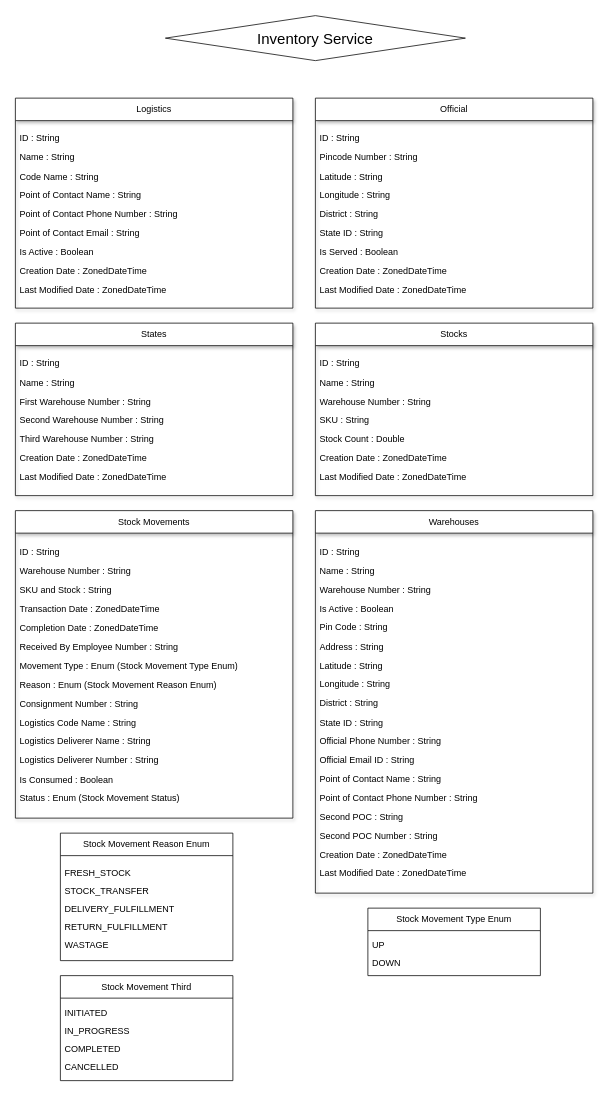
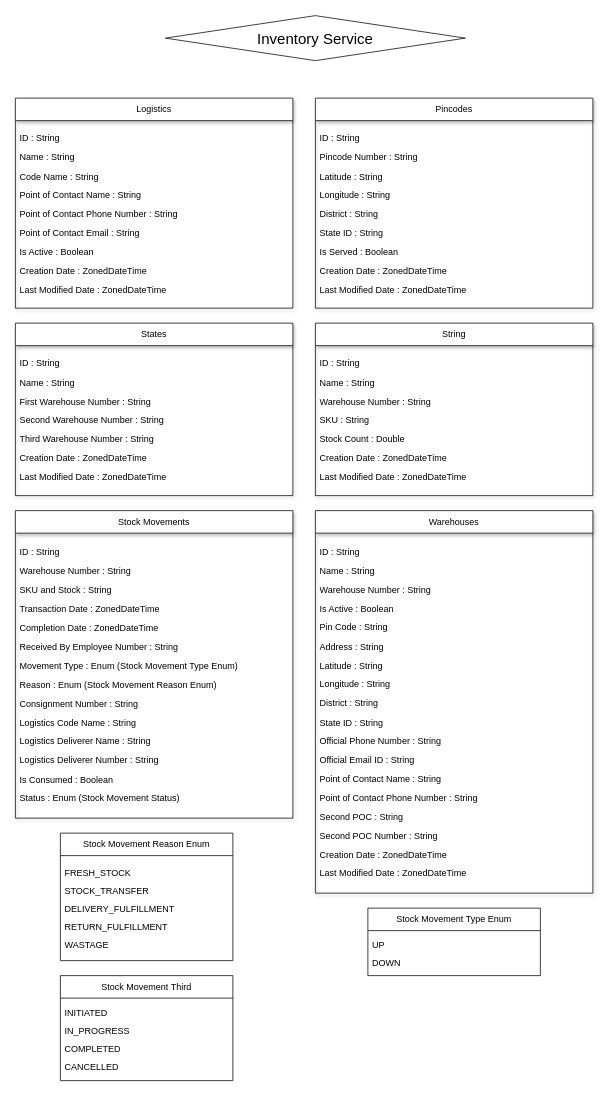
(454, 109) -> (454, 109)
(454, 334) -> (454, 334)
